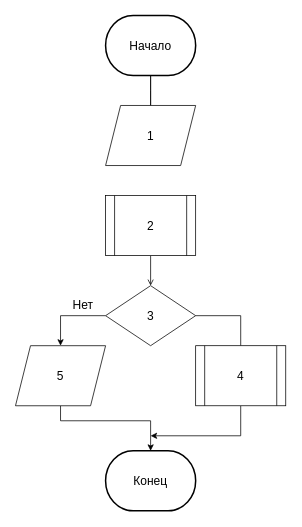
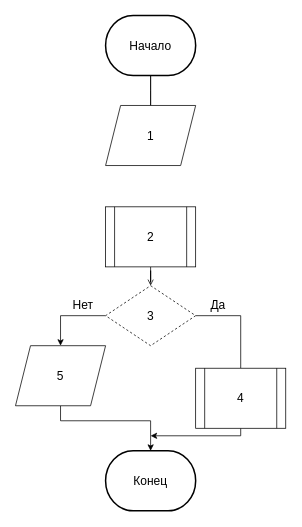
(150, 225) -> (150, 237)
none -> (218, 304)
(150, 315) -> (150, 315)
(240, 375) -> (240, 398)
